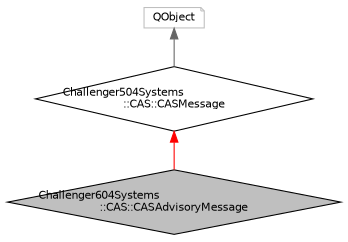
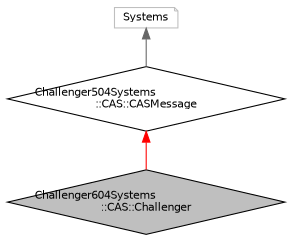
(174, 18) -> (146, 18)
(174, 202) -> (146, 202)
